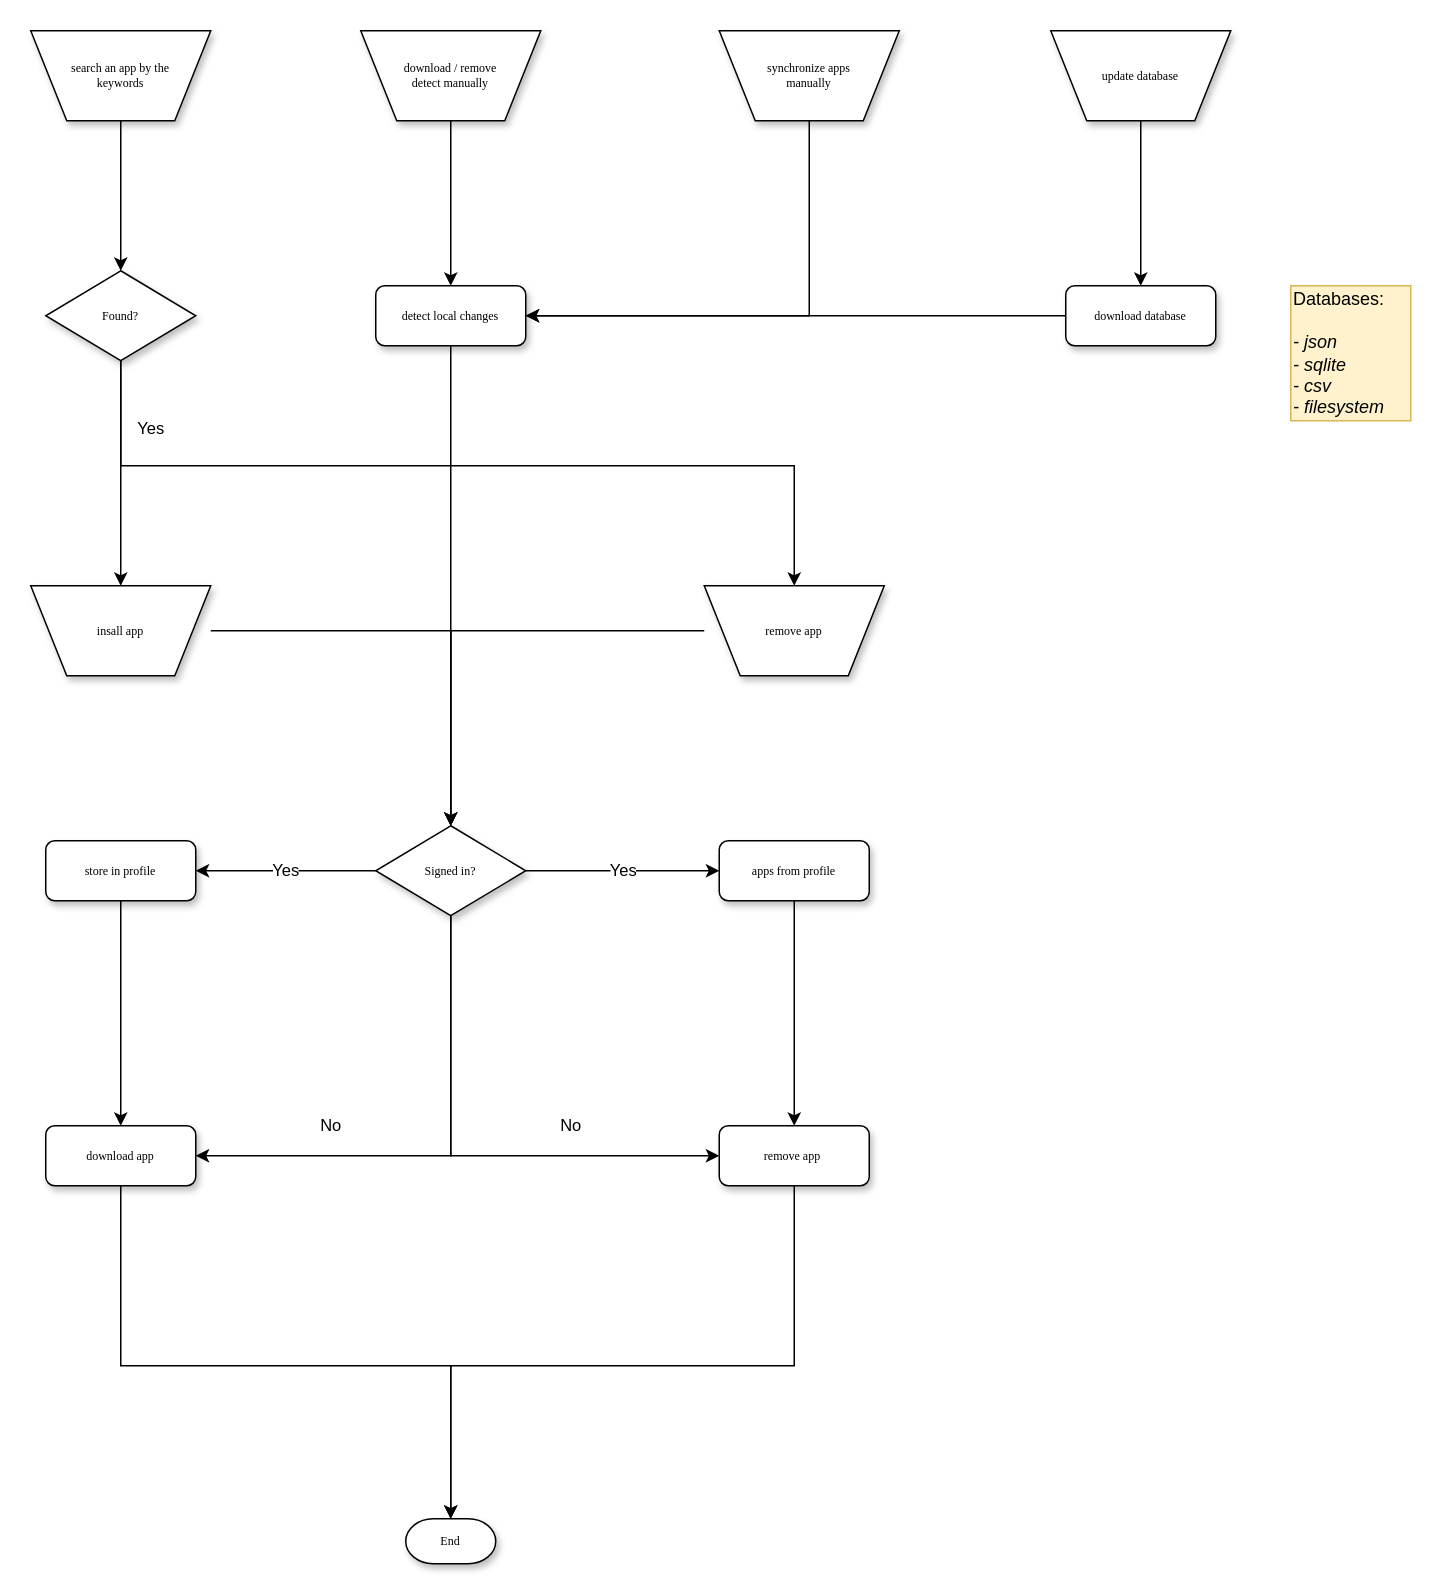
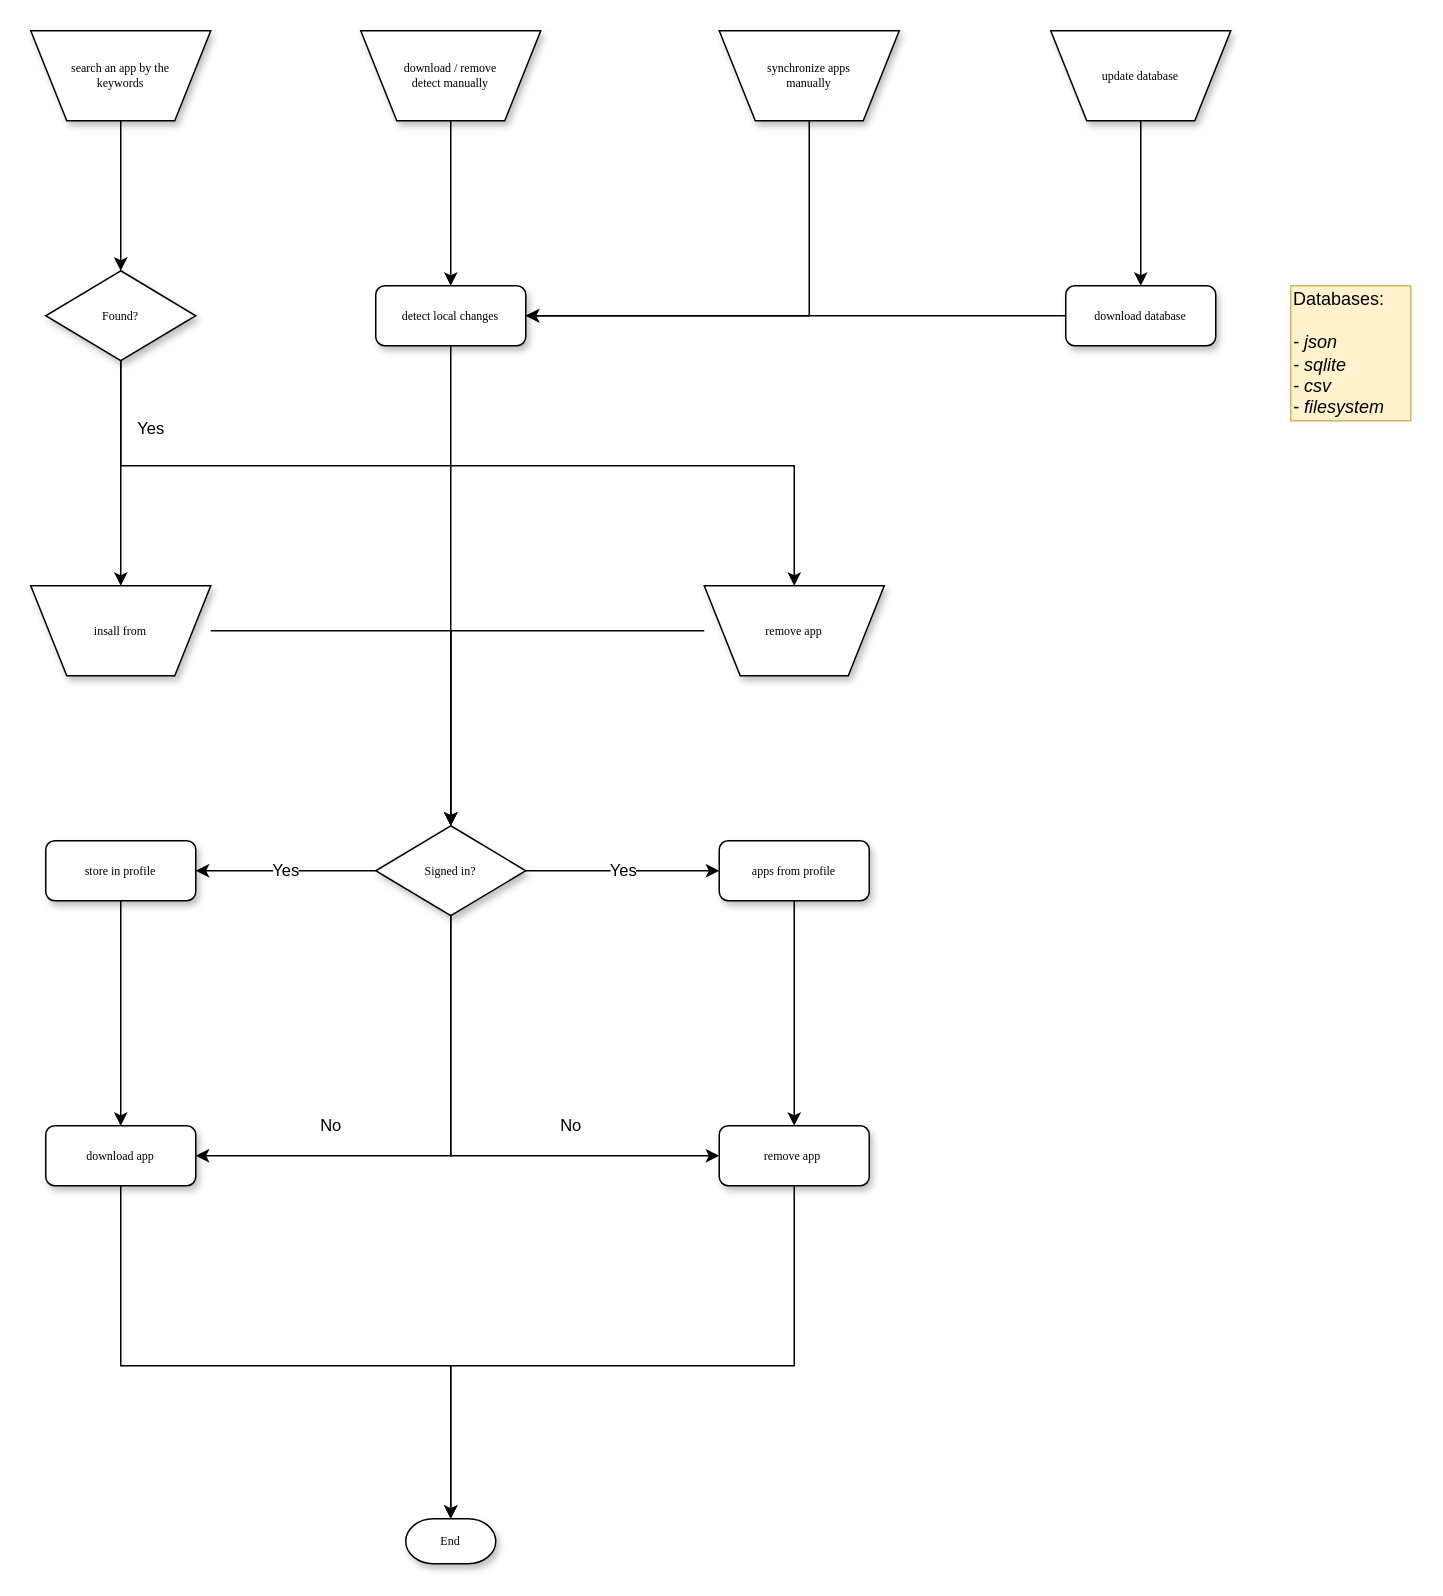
(121, 631) -> (121, 631)
